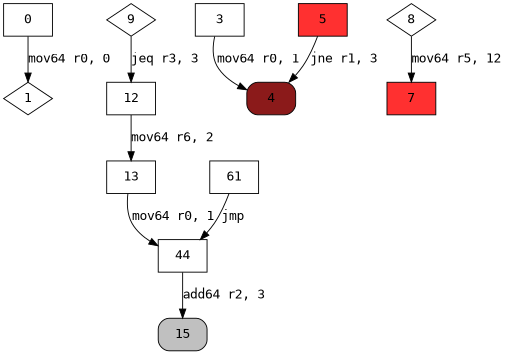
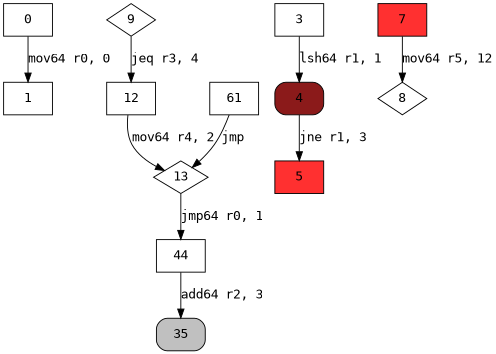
(411, 55) -> (402, 55)
(308, 57) -> (299, 133)
(165, 59) -> (165, 59)
(258, 59) -> (340, 59)
(28, 99) -> (28, 99)
(172, 138) -> (173, 138)
(131, 177) -> (181, 177)
(220, 214) -> (217, 140)
(173, 217) -> (222, 217)
(183, 335) -> (181, 335)
